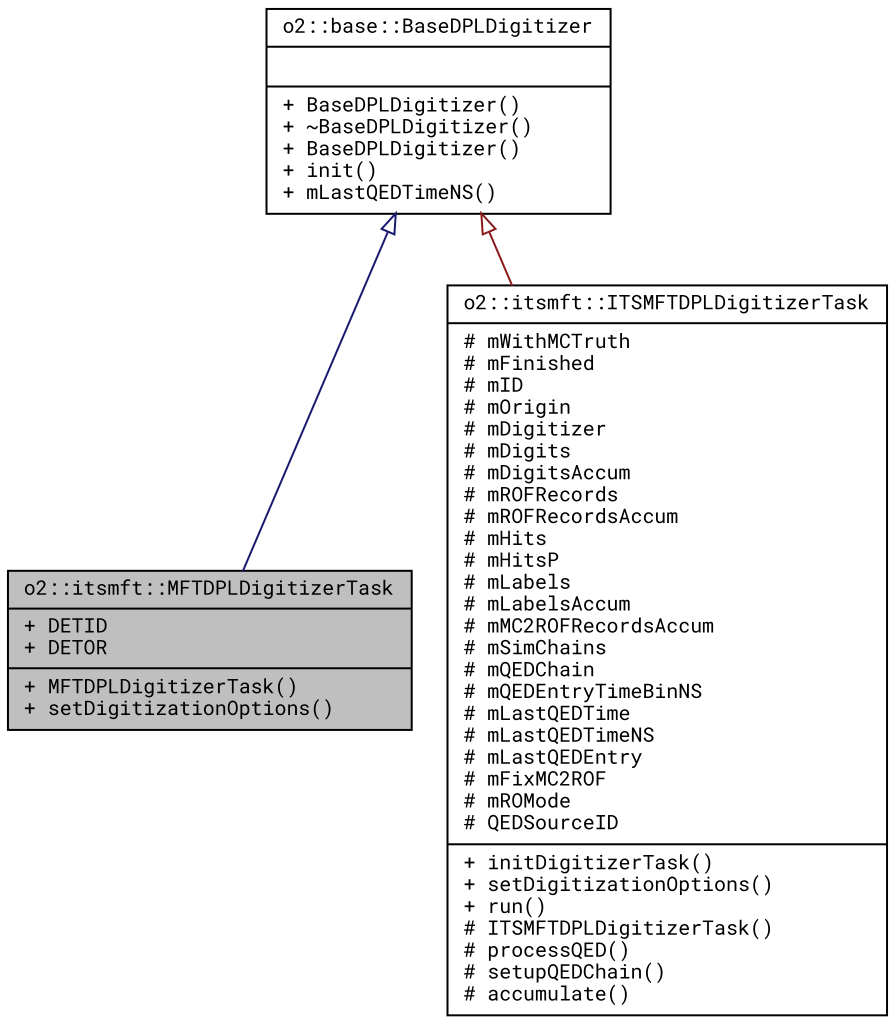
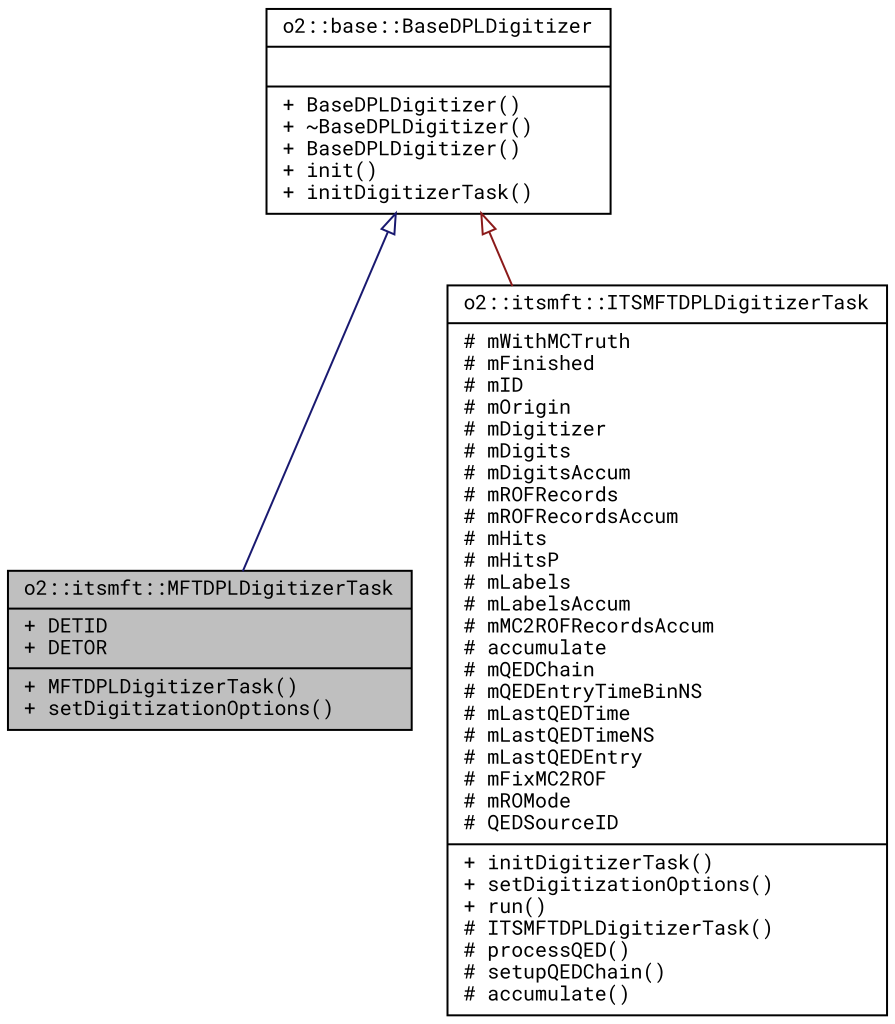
(391, 193) -> (409, 193)
(536, 648) -> (536, 648)
